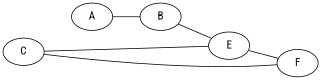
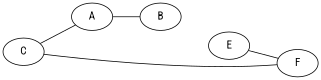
(195, 31) -> none
(126, 49) -> (58, 34)
